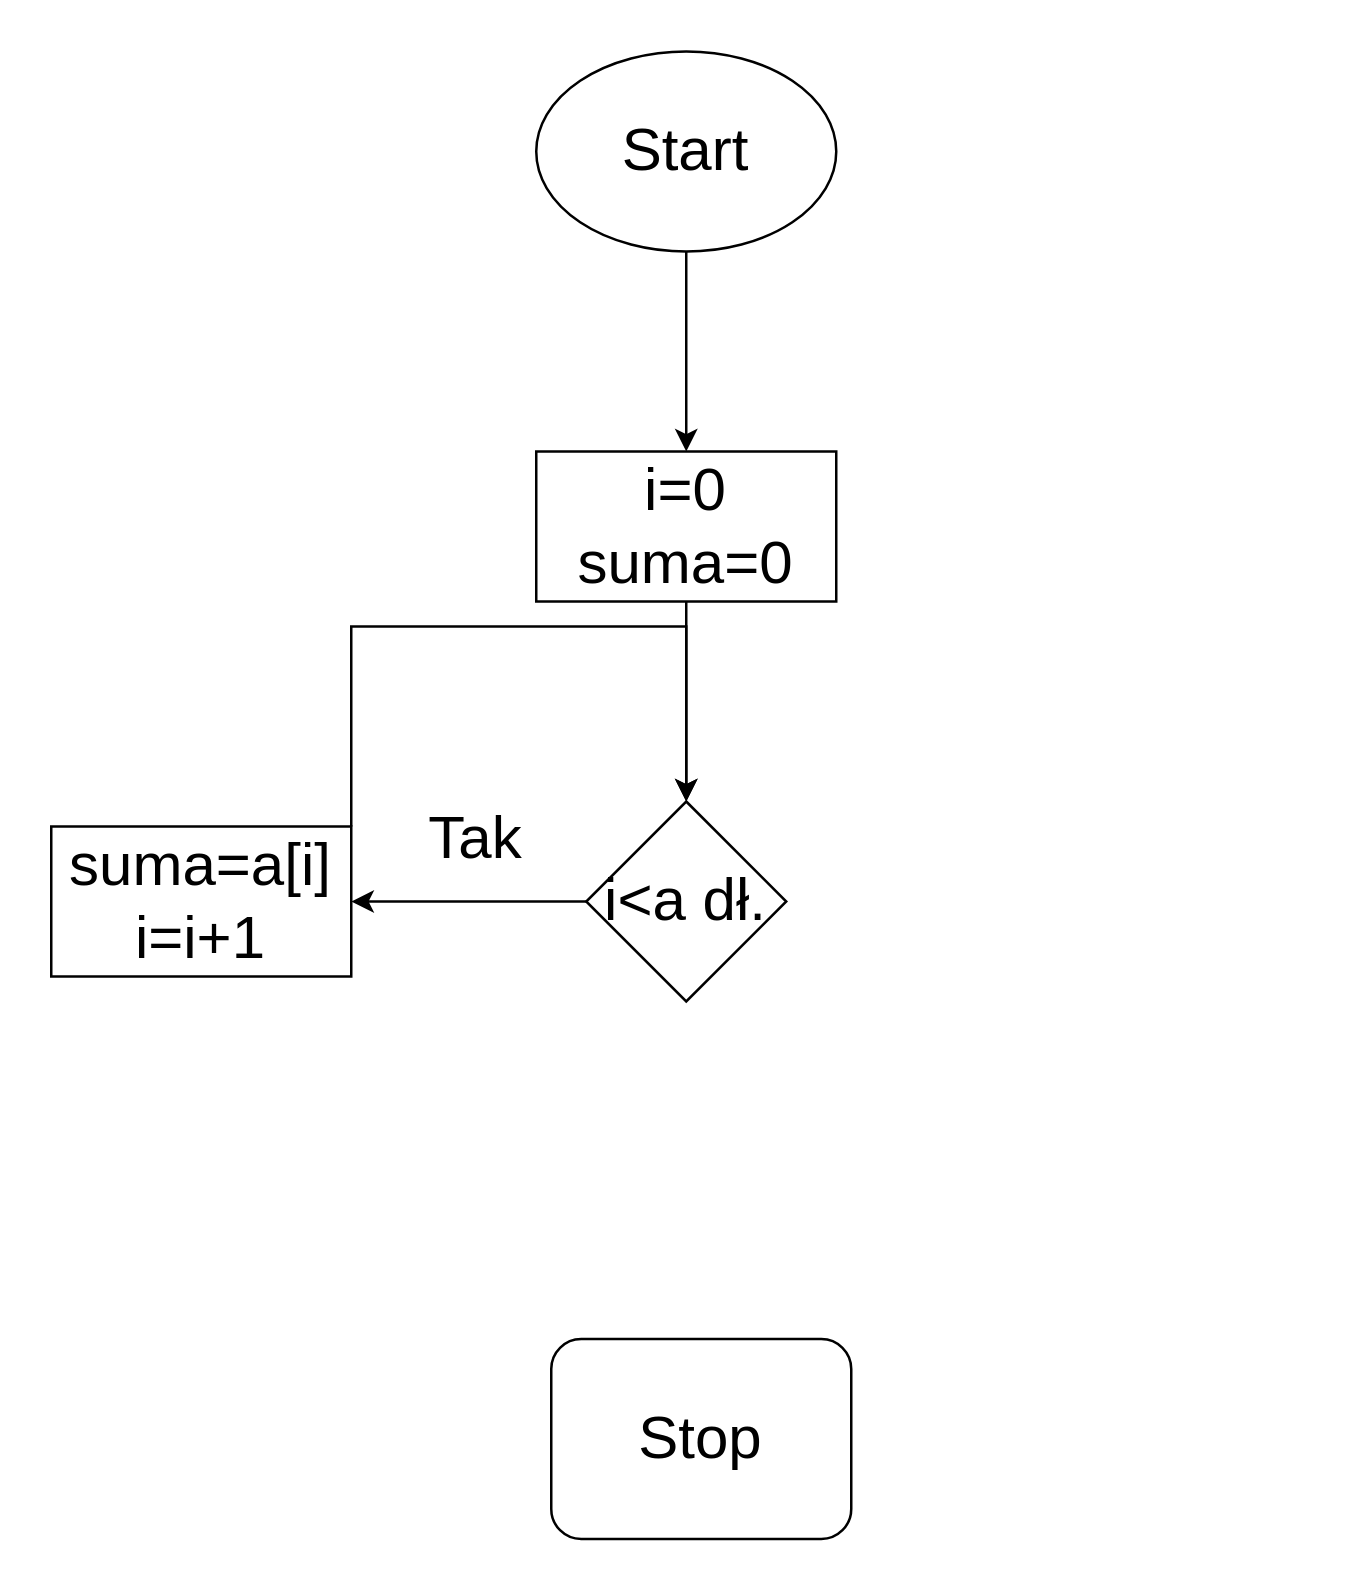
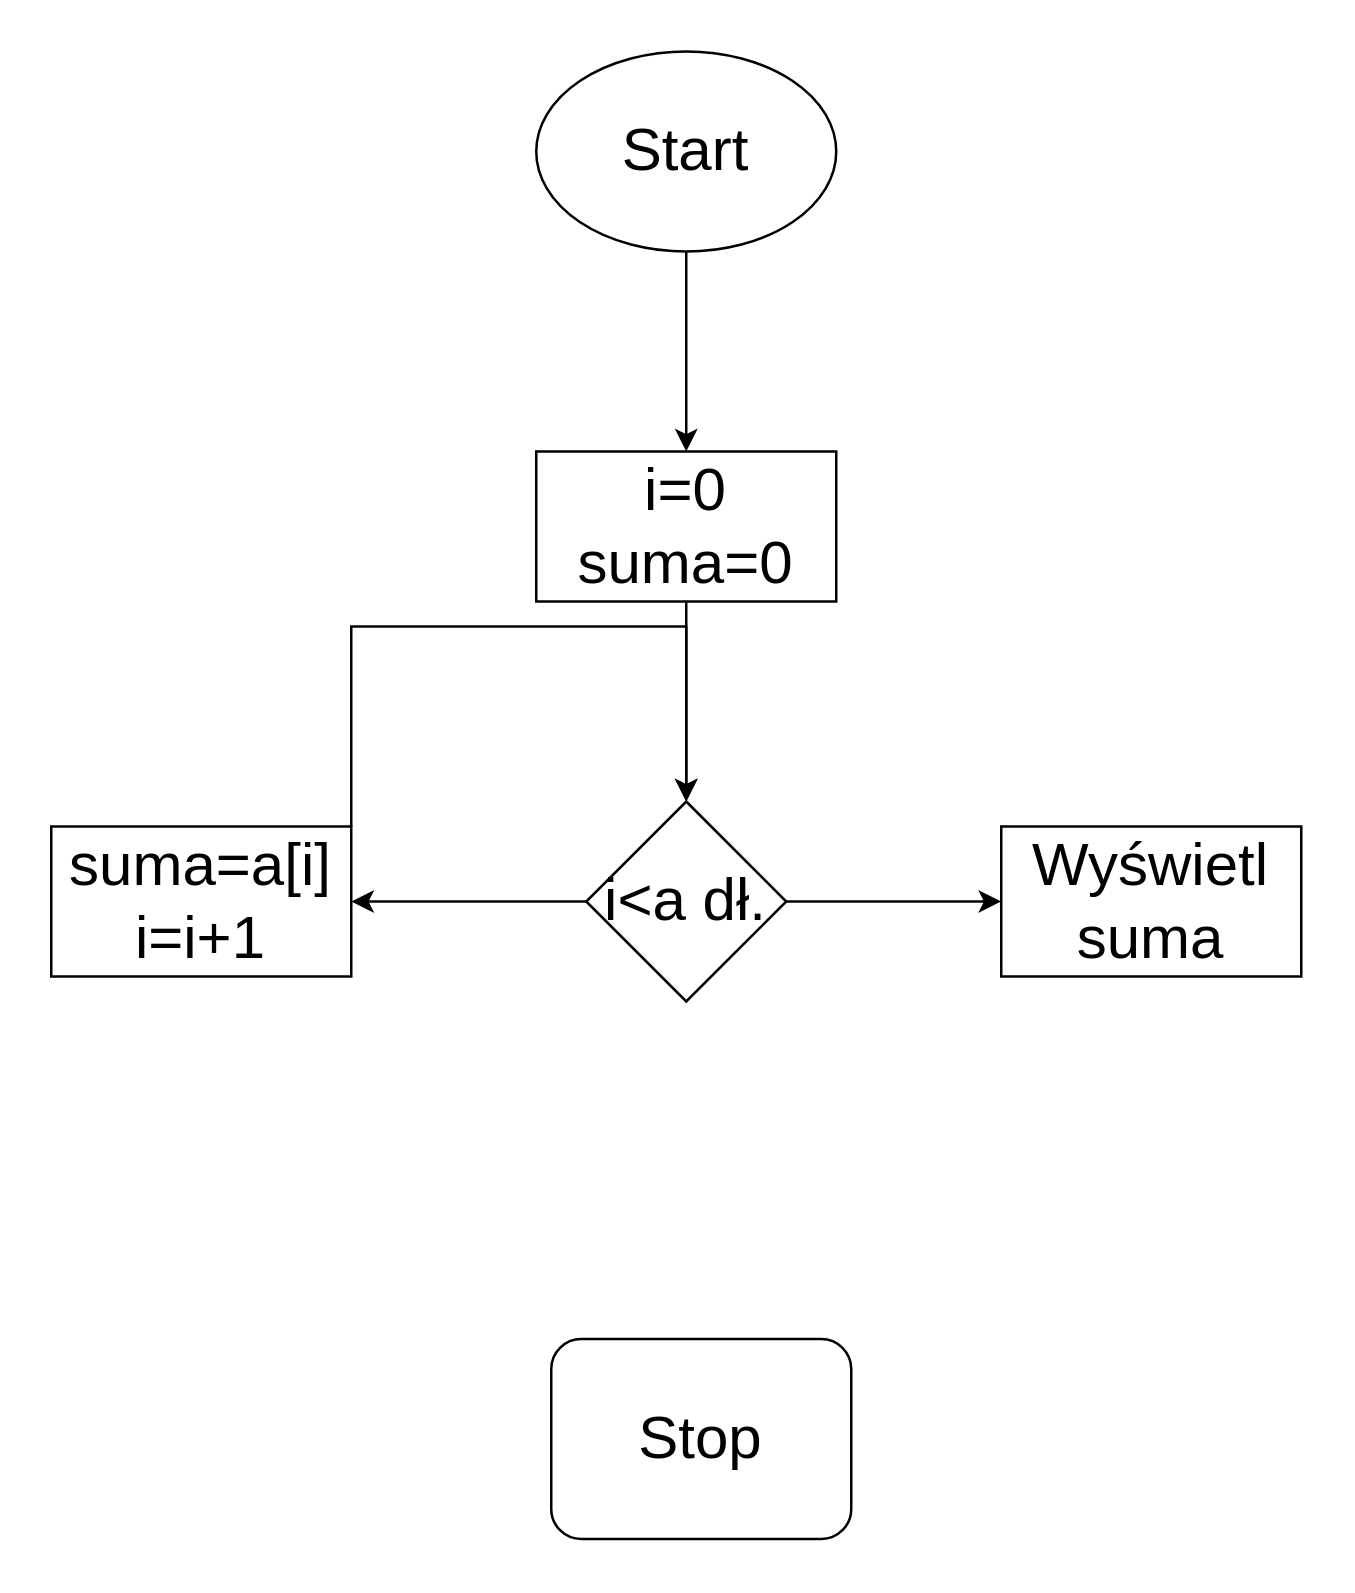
(476, 839) -> none
none -> (885, 901)
none -> (1151, 901)
